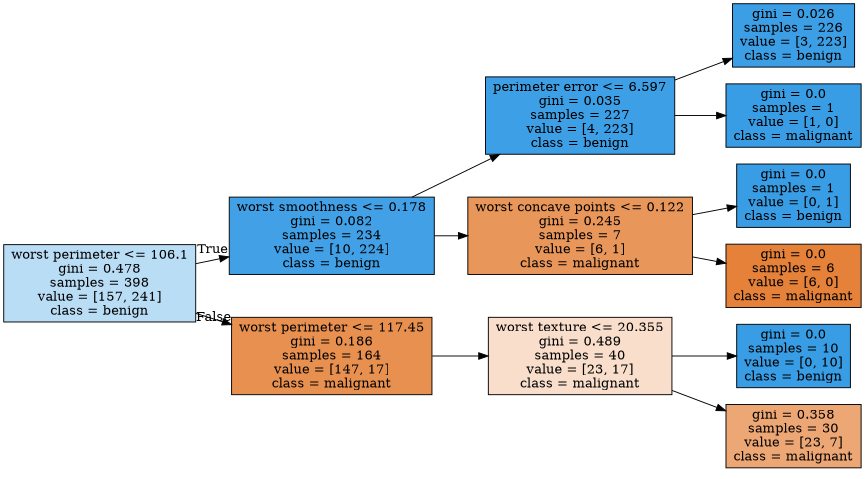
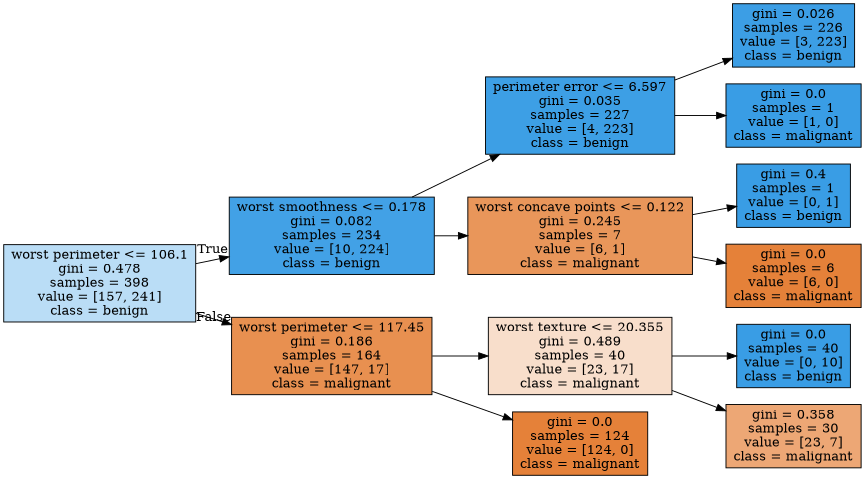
(794, 196) -> (794, 196)
(794, 356) -> (794, 356)
none -> (580, 444)
